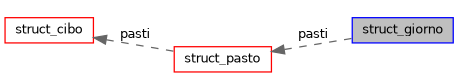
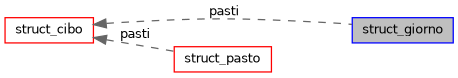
(318, 44) -> (229, 19)
